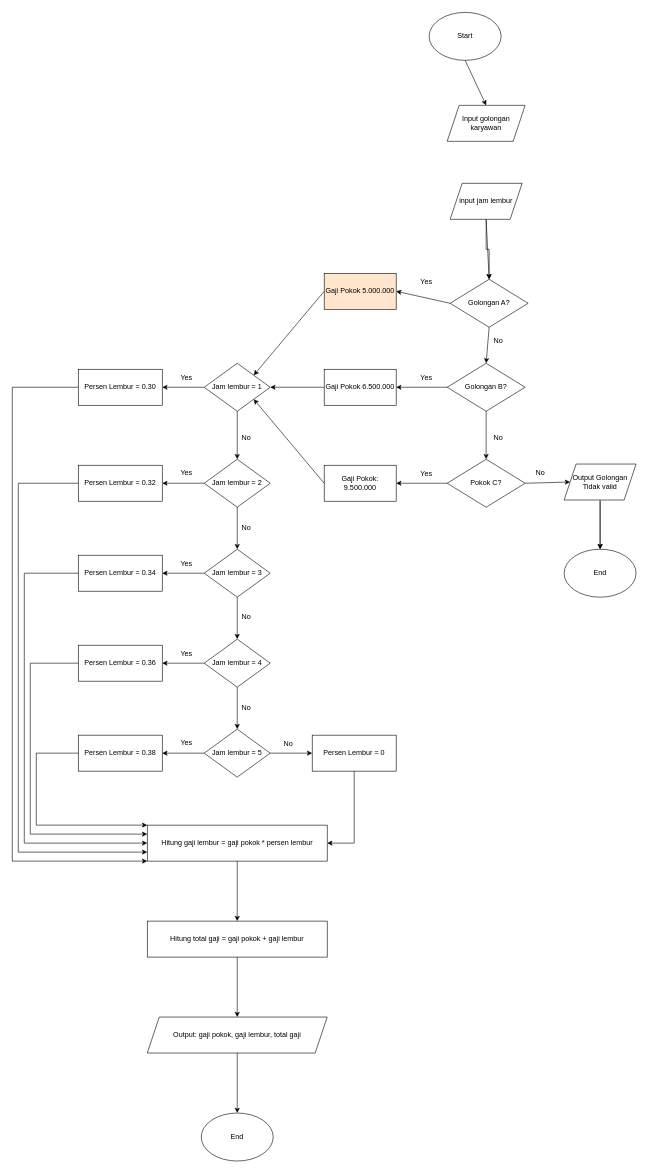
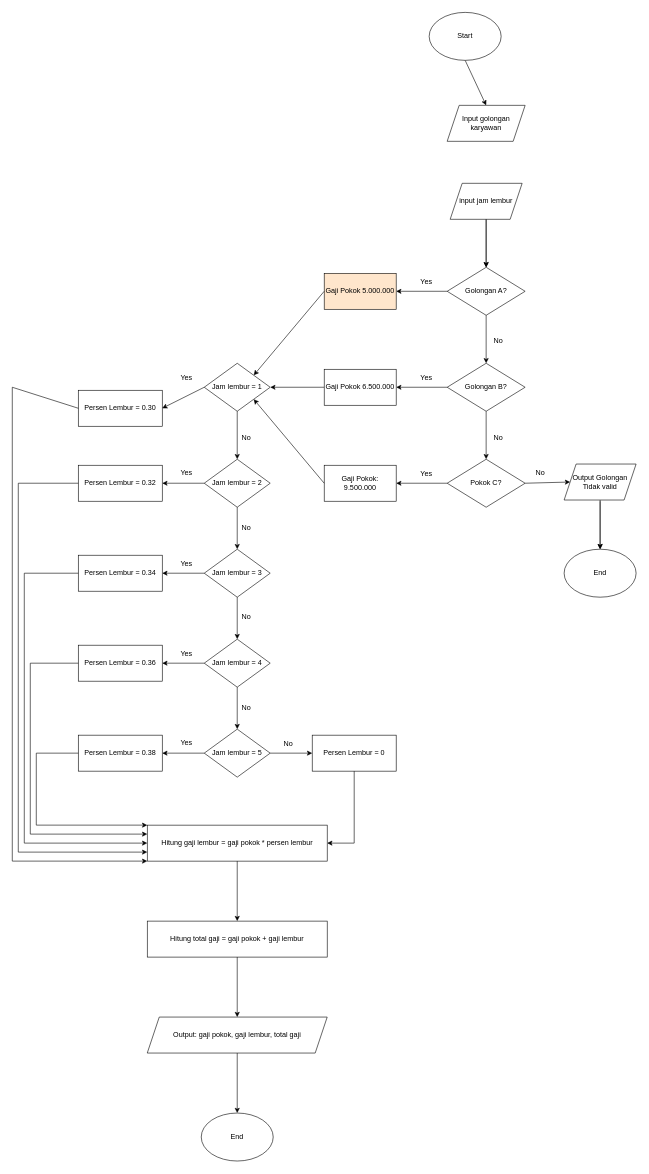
(489, 303) -> (486, 291)
(120, 387) -> (120, 408)
